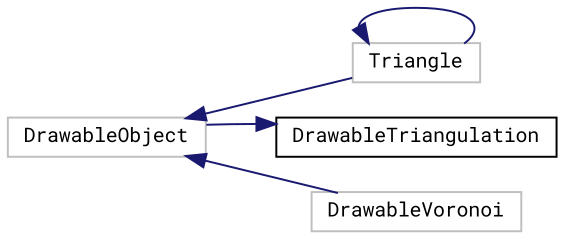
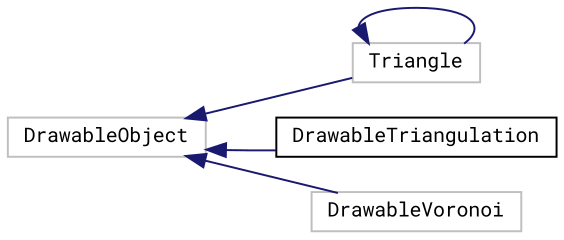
(231, 124) -> (251, 150)
